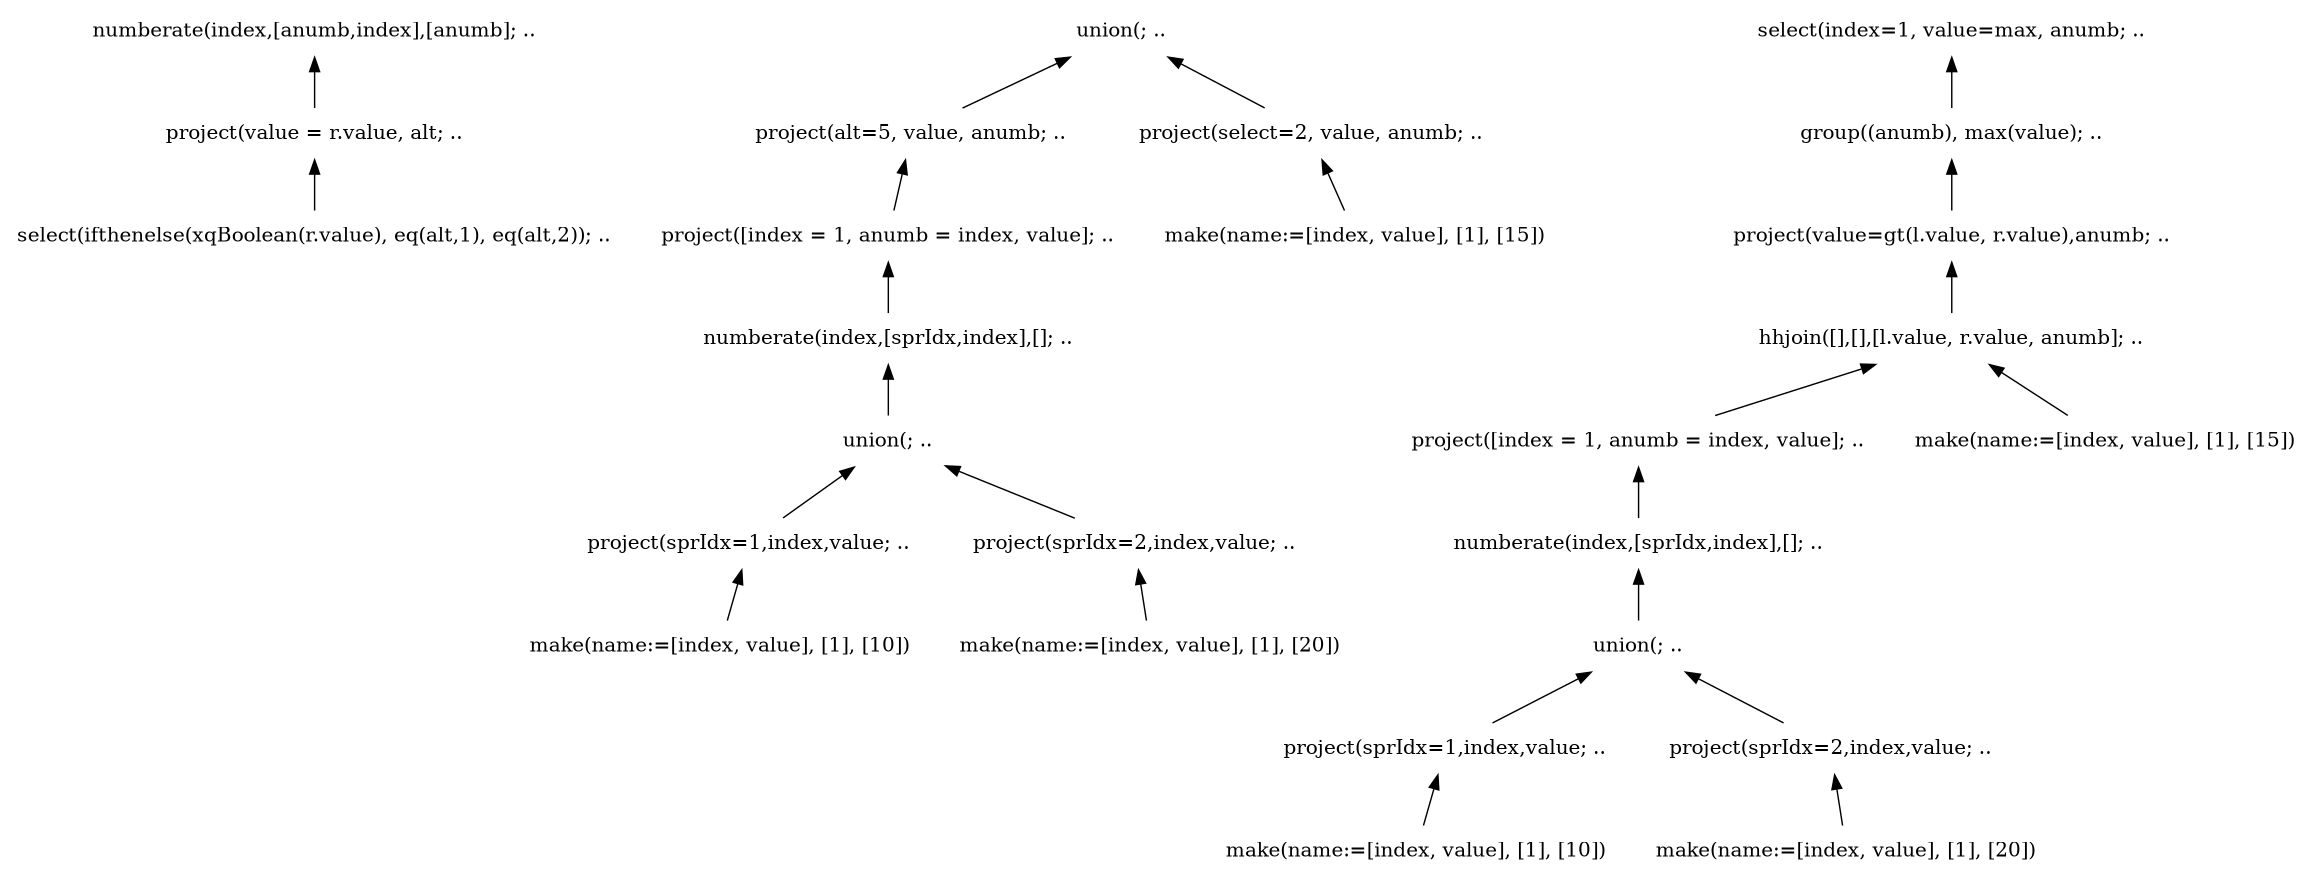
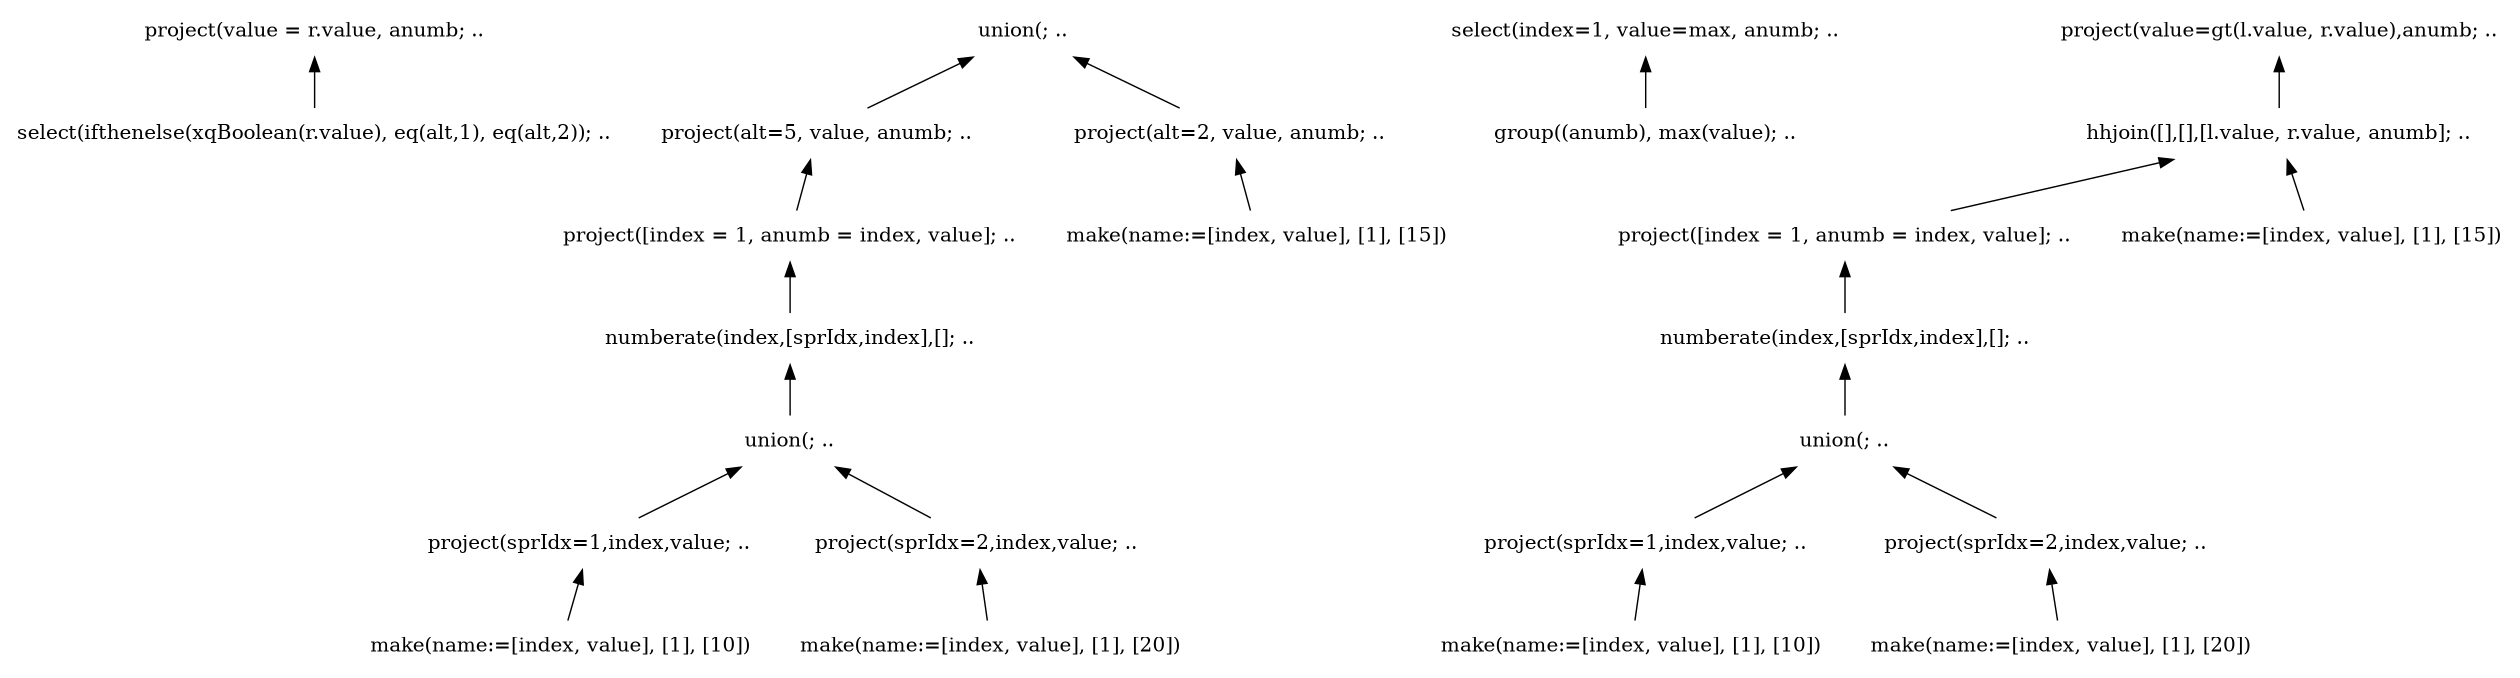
(315, 31) -> none
(315, 134) -> (315, 31)
(1311, 134) -> (1230, 134)
(1952, 192) -> none
